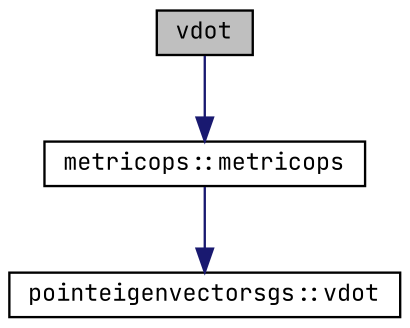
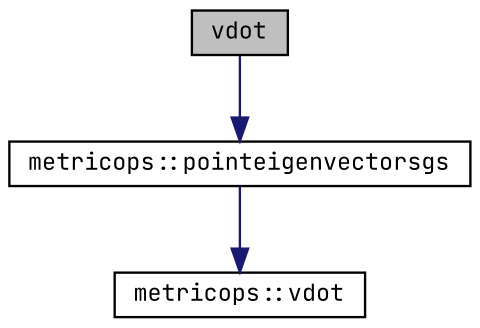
(205, 164) -> (240, 164)
(205, 295) -> (240, 295)
